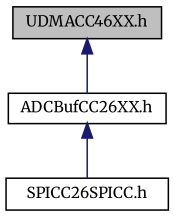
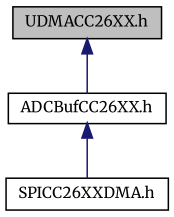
(87, 23) -> (87, 23)
(87, 194) -> (87, 194)
